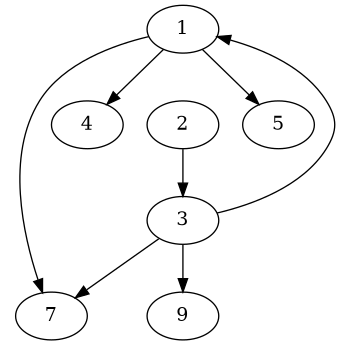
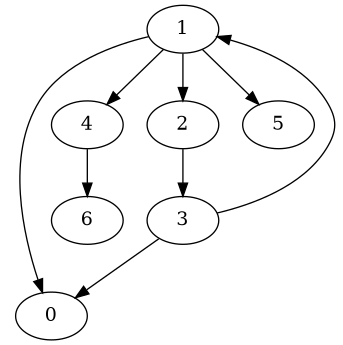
none -> (183, 70)
none -> (87, 220)
(51, 316) -> (51, 316)
(183, 316) -> none
